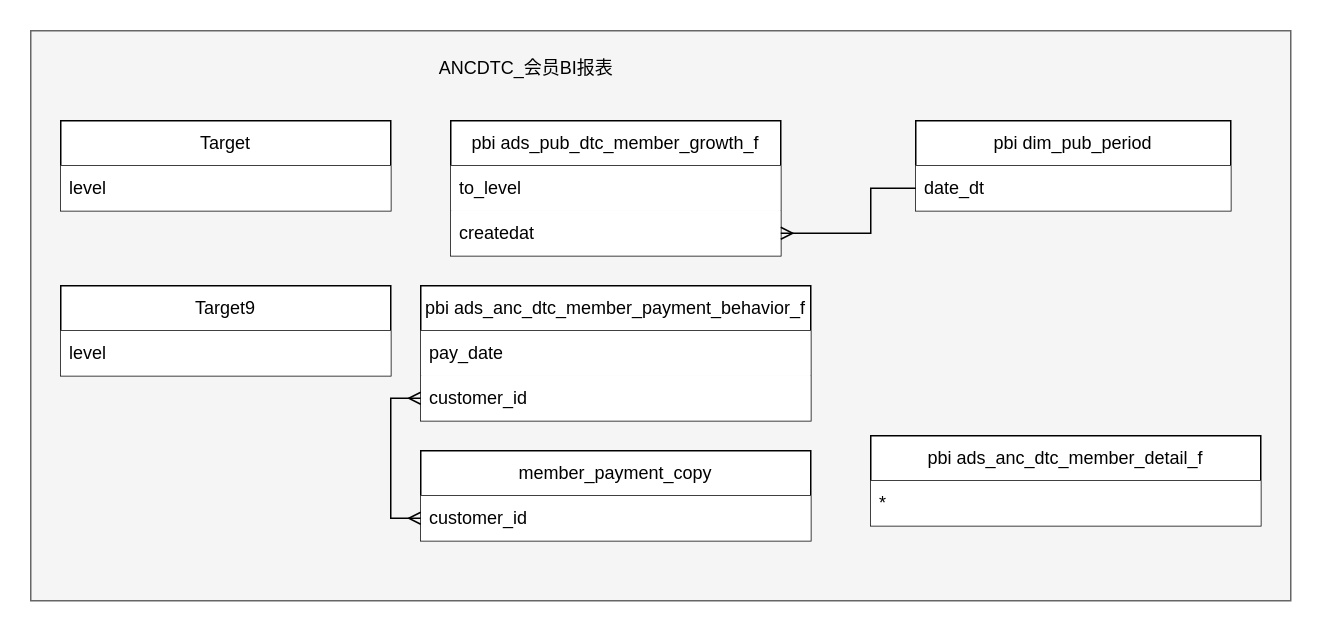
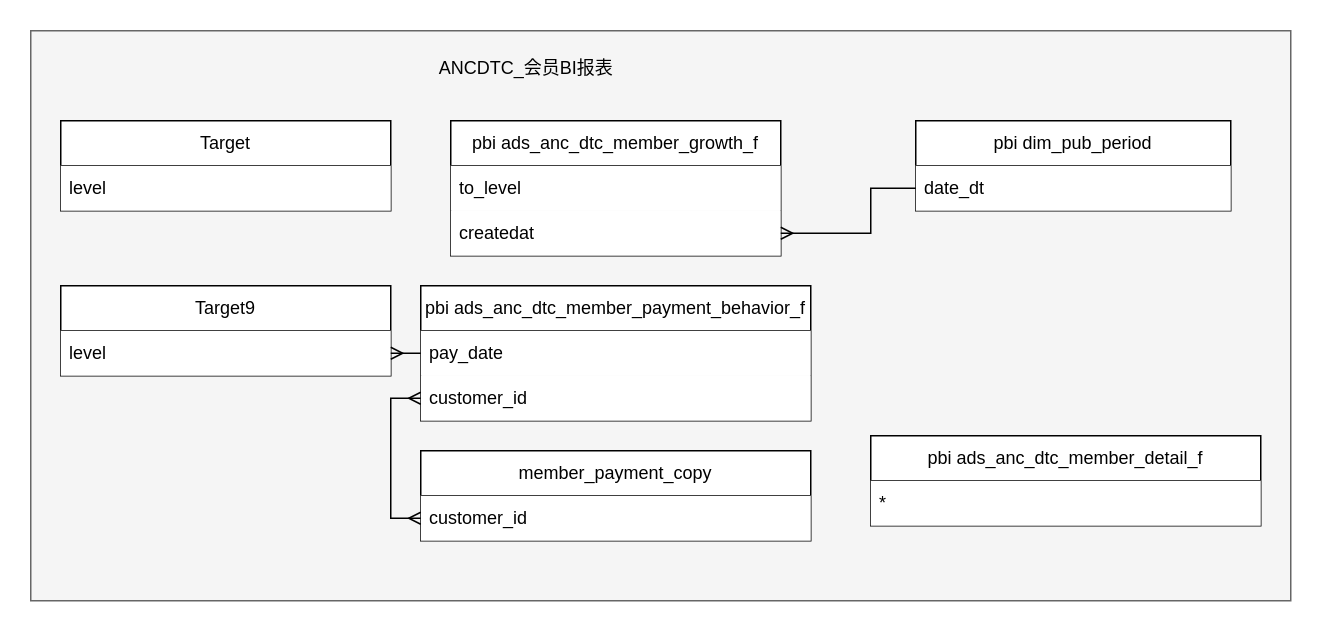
(616, 143) -> (616, 143)
none -> (405, 353)
